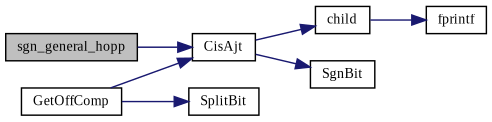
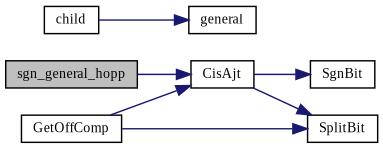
(456, 20) -> (222, 20)
(278, 35) -> (276, 99)
